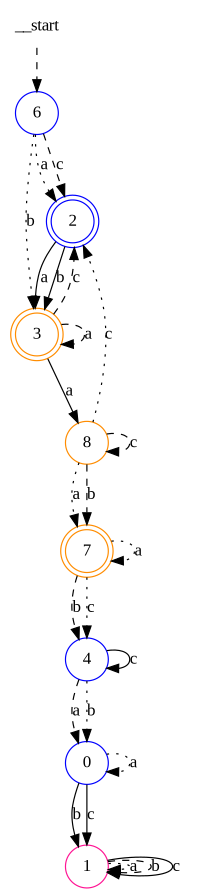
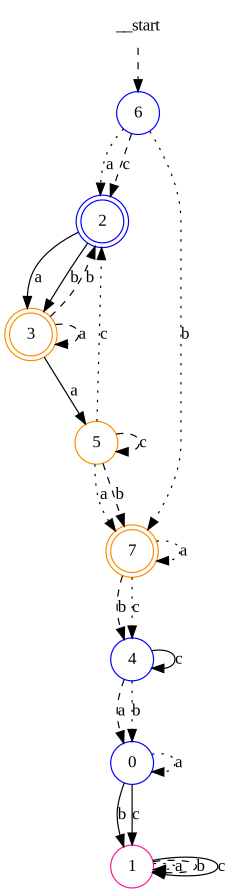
(26, 215) -> (181, 325)
(77, 278) -> (90, 278)
(87, 443) -> (96, 443)
